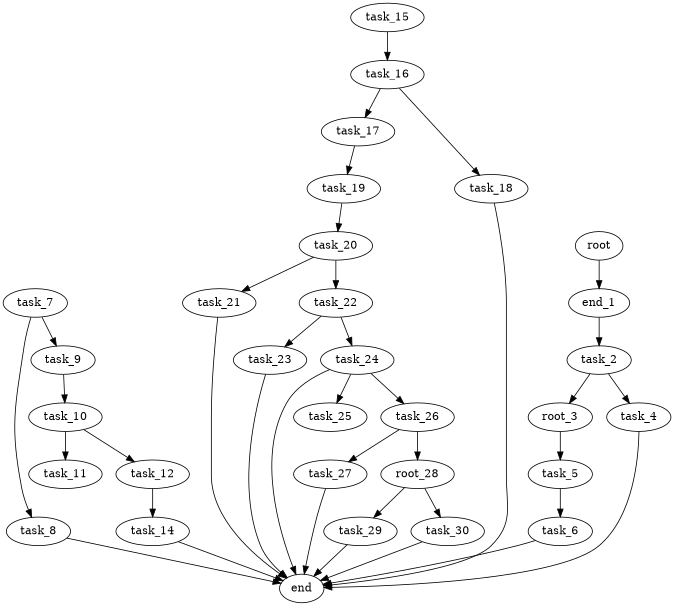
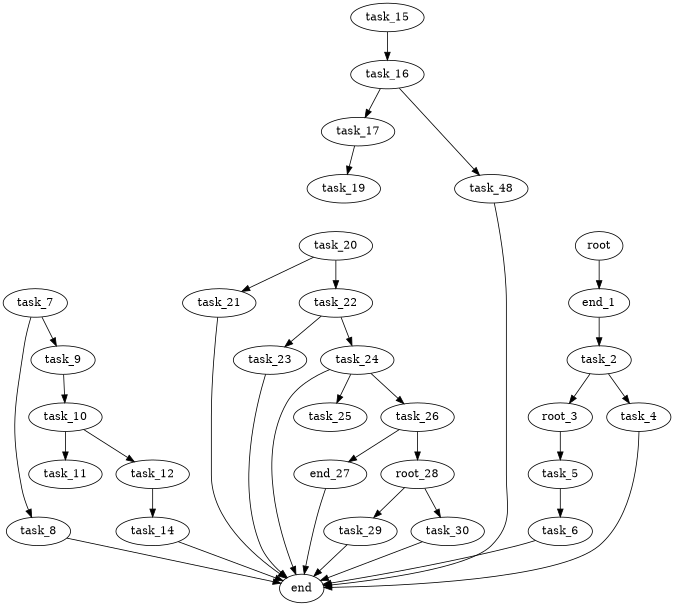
(491, 189) -> (491, 189)
(340, 213) -> none
(330, 474) -> (330, 474)
